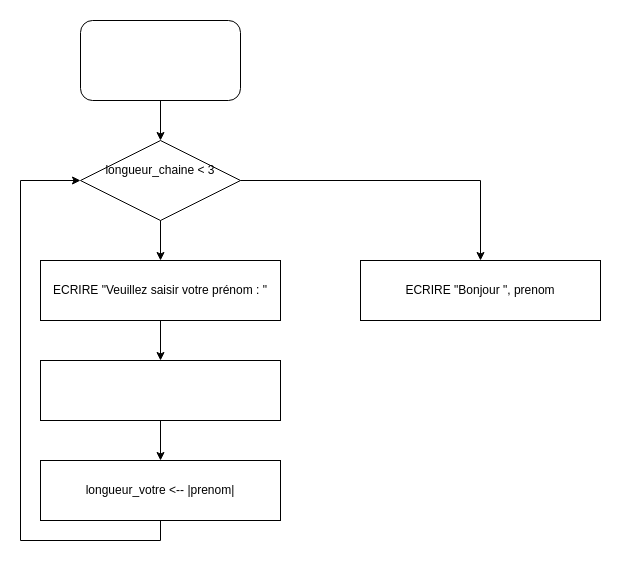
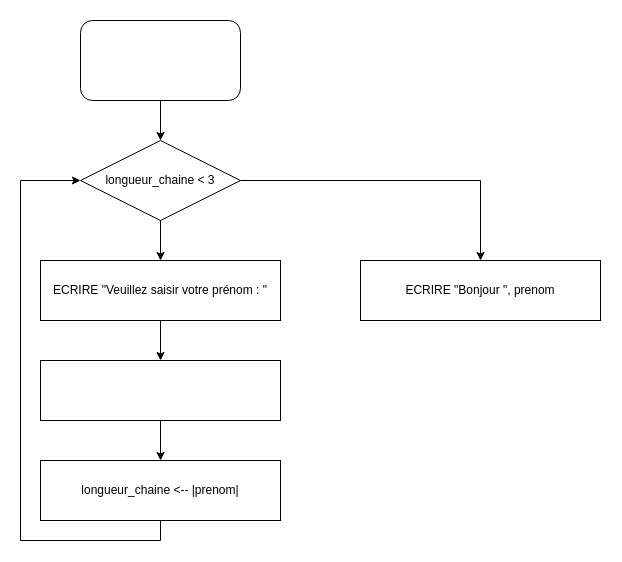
(161, 171) -> (161, 181)
(161, 491) -> (161, 491)
